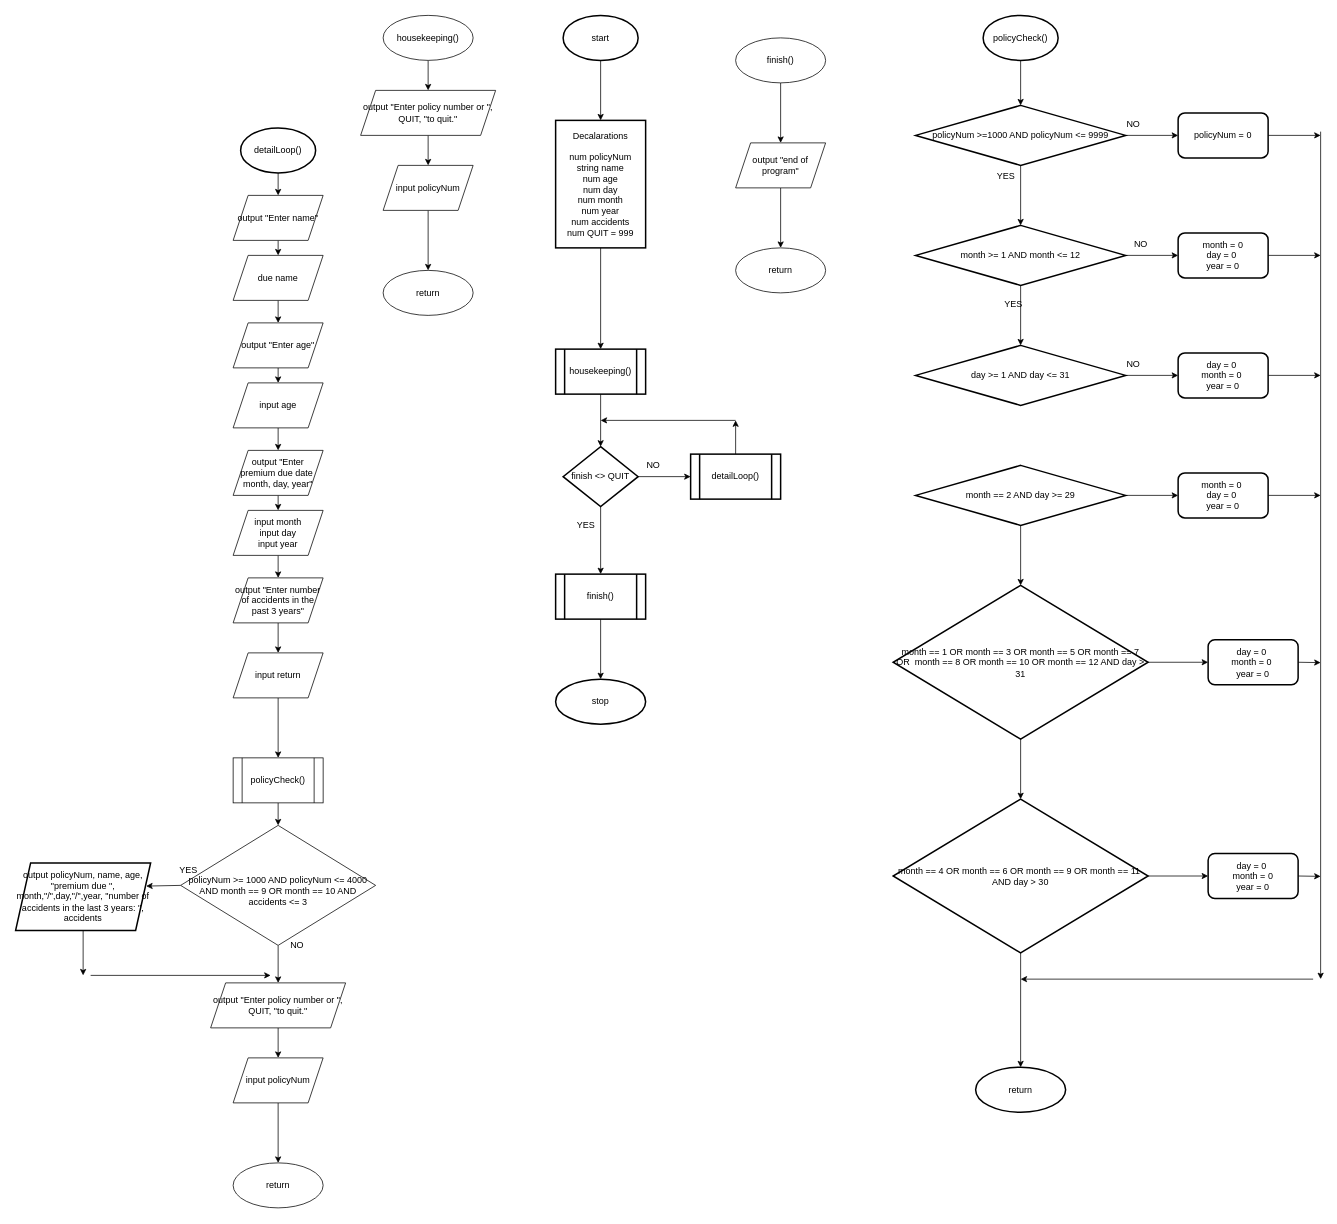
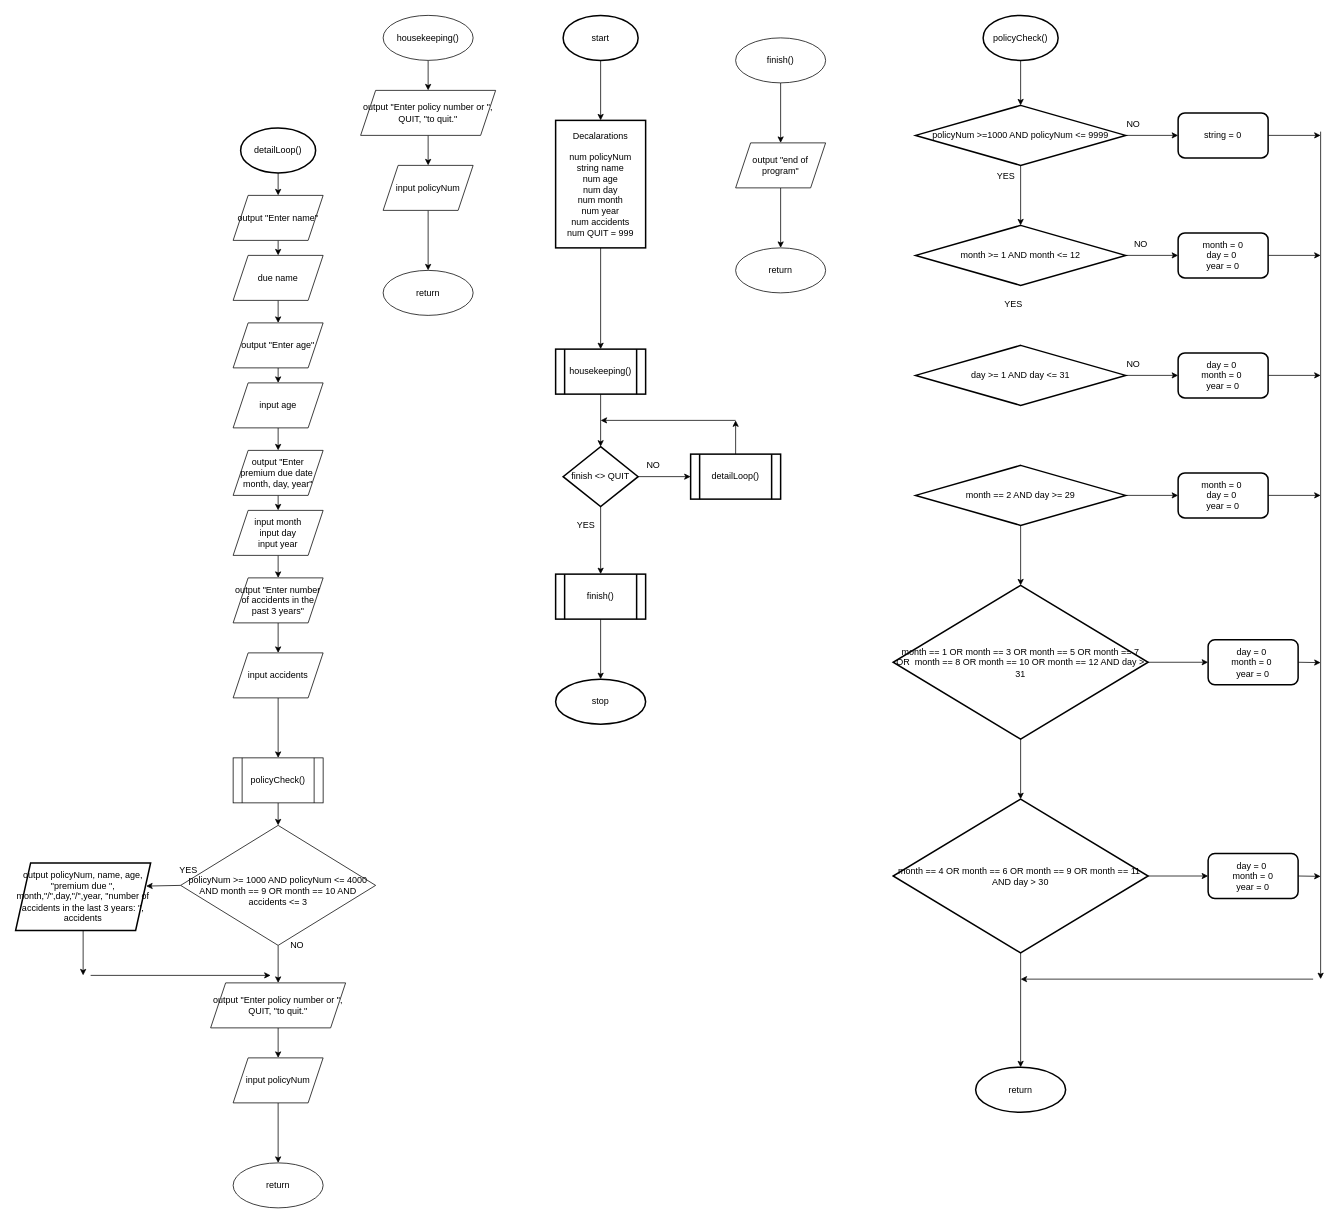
(1223, 135) -> (1223, 135)
(1020, 312) -> none
(278, 675) -> (278, 675)
